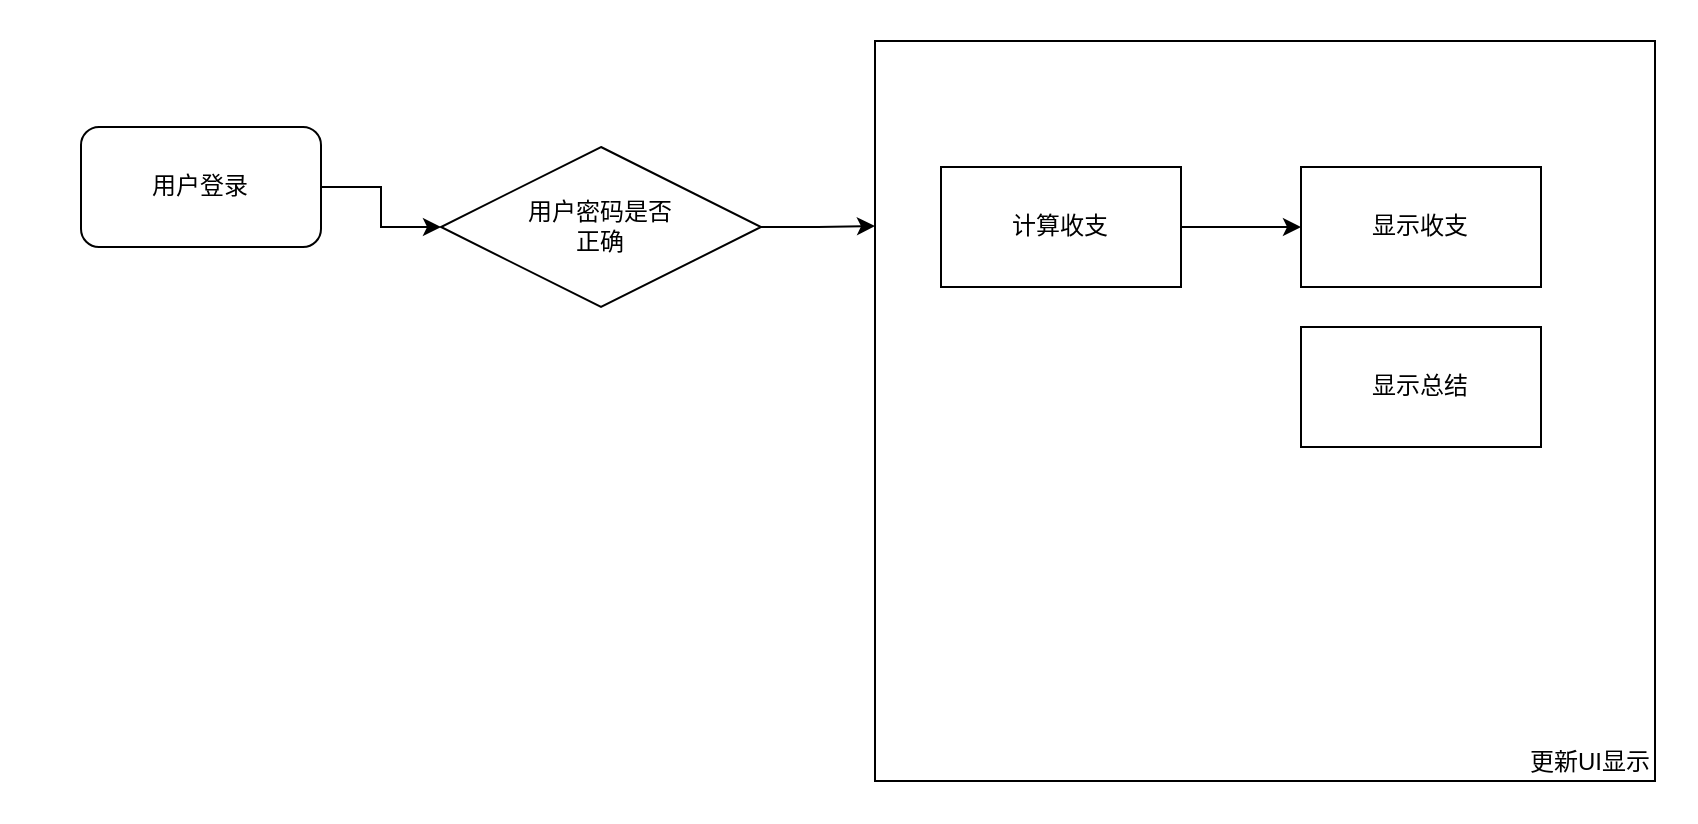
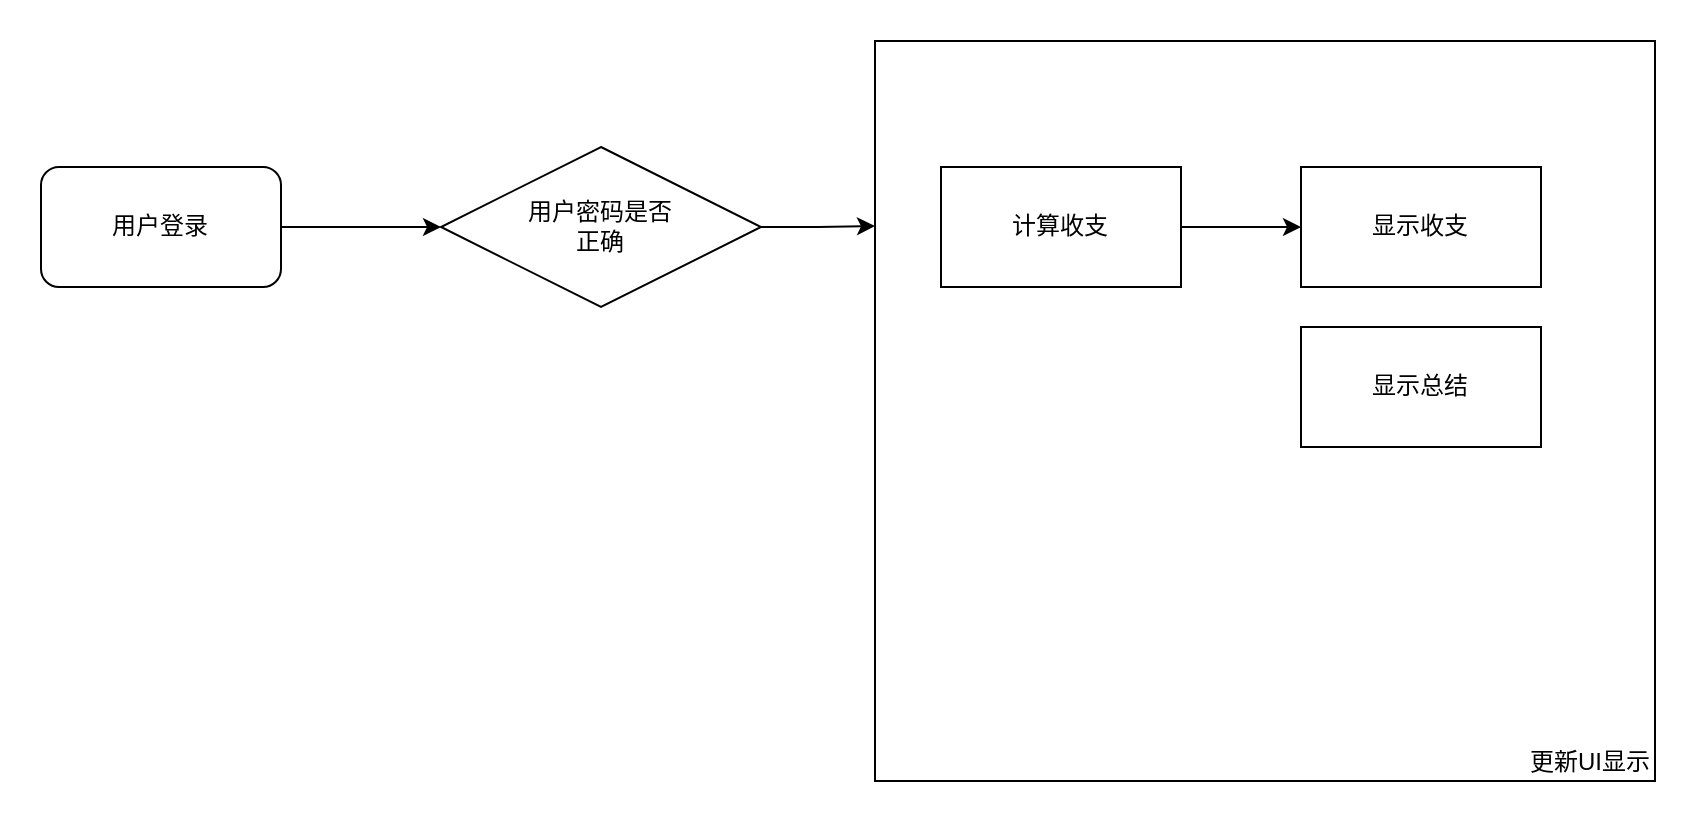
(201, 187) -> (161, 227)
